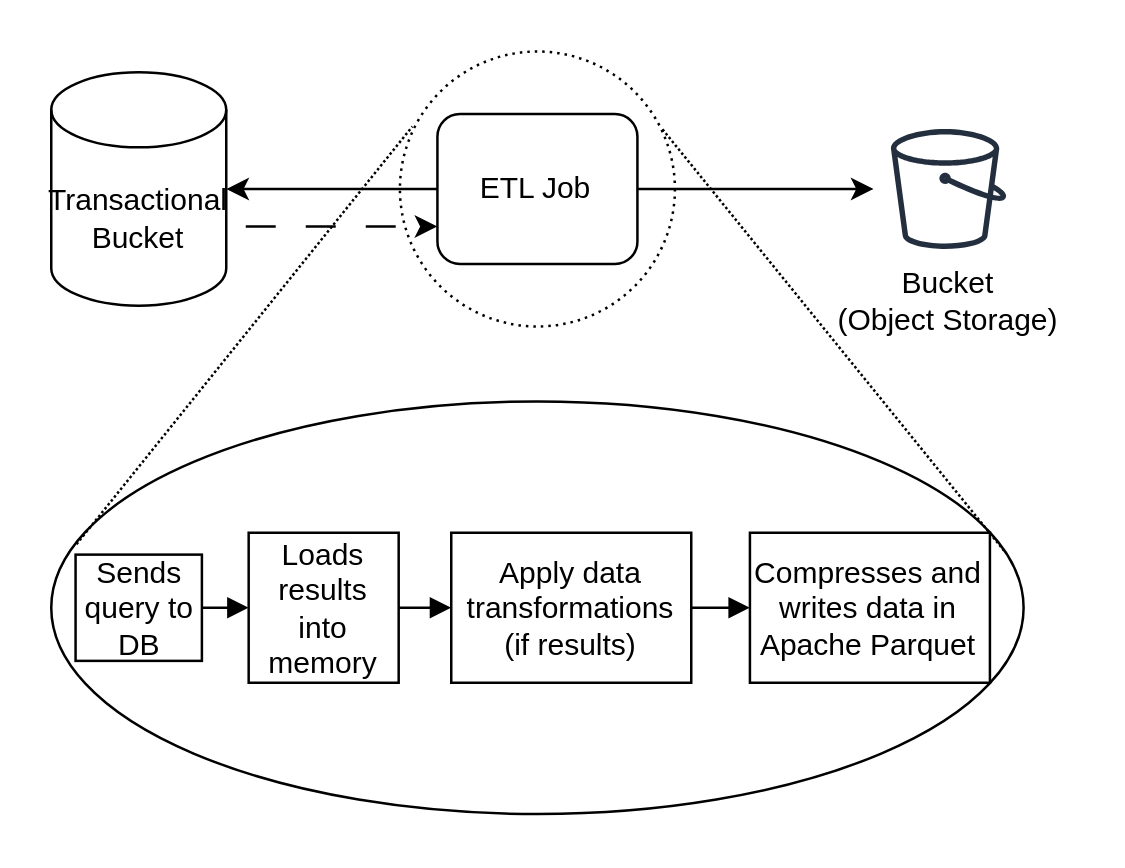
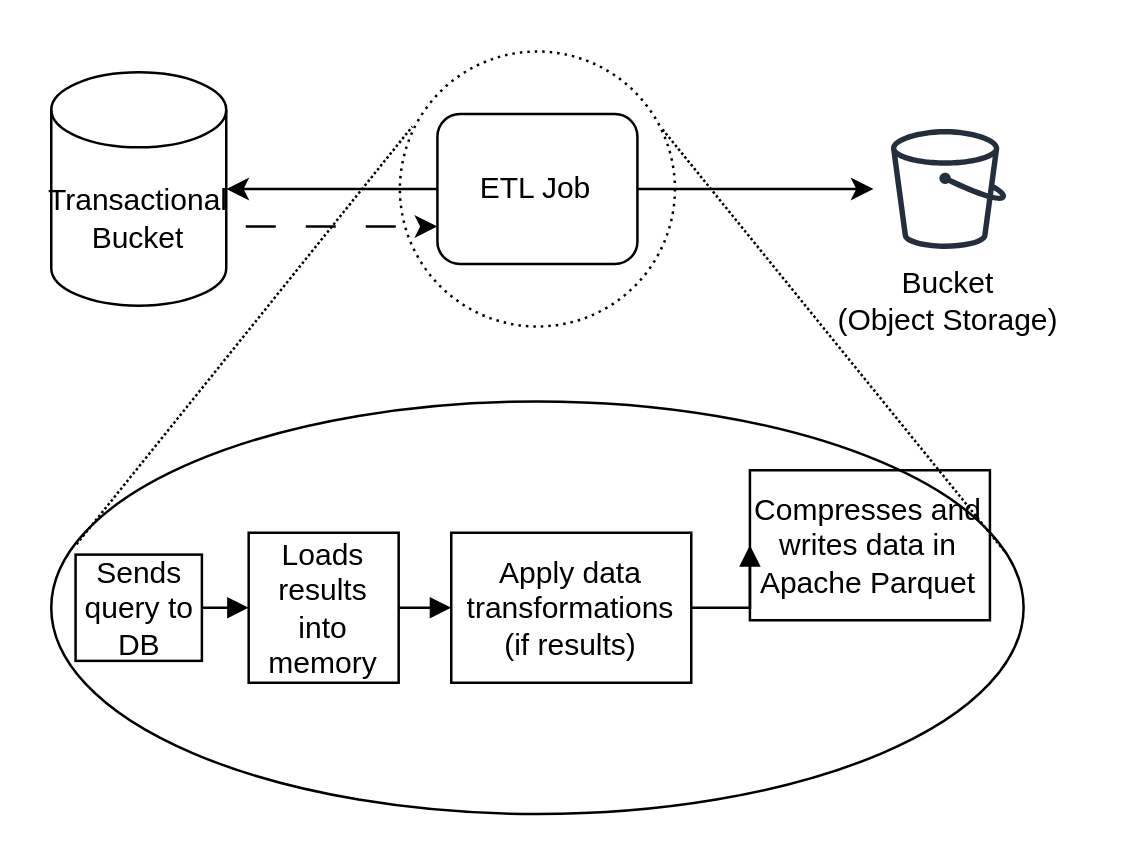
(870, 608) -> (870, 545)
